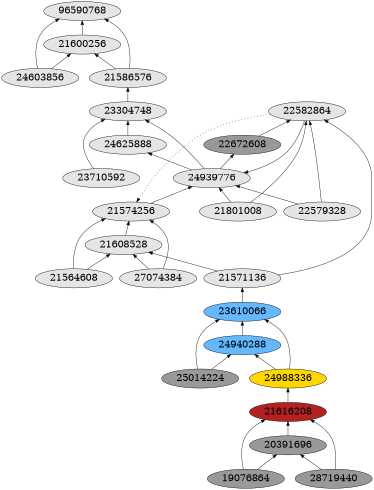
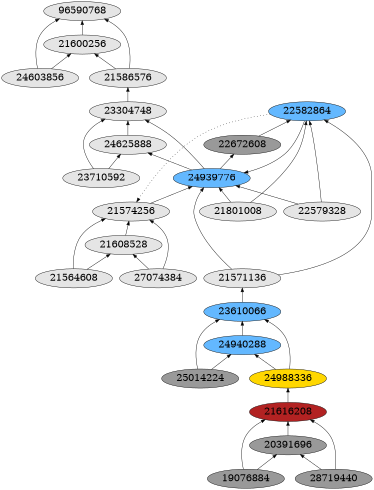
(307, 111) -> (307, 111)
none -> (113, 163)
(212, 178) -> (212, 178)
(185, 262) -> (202, 234)
(246, 479) -> (246, 479)
